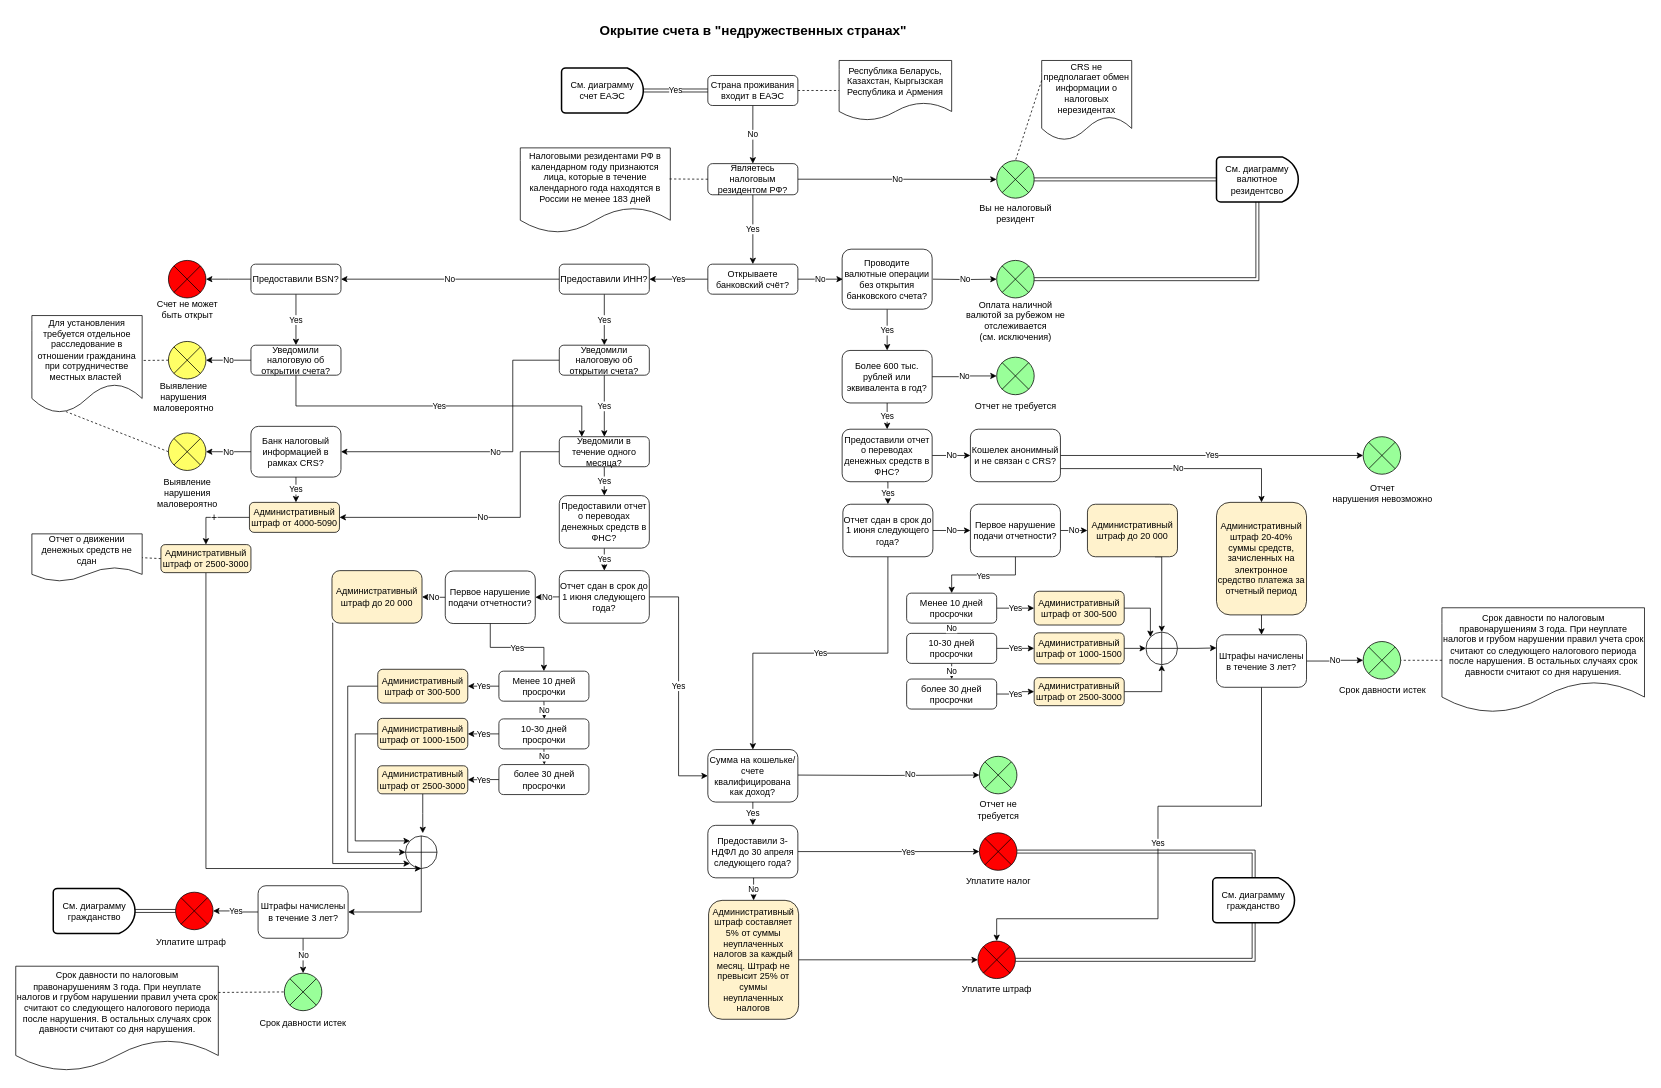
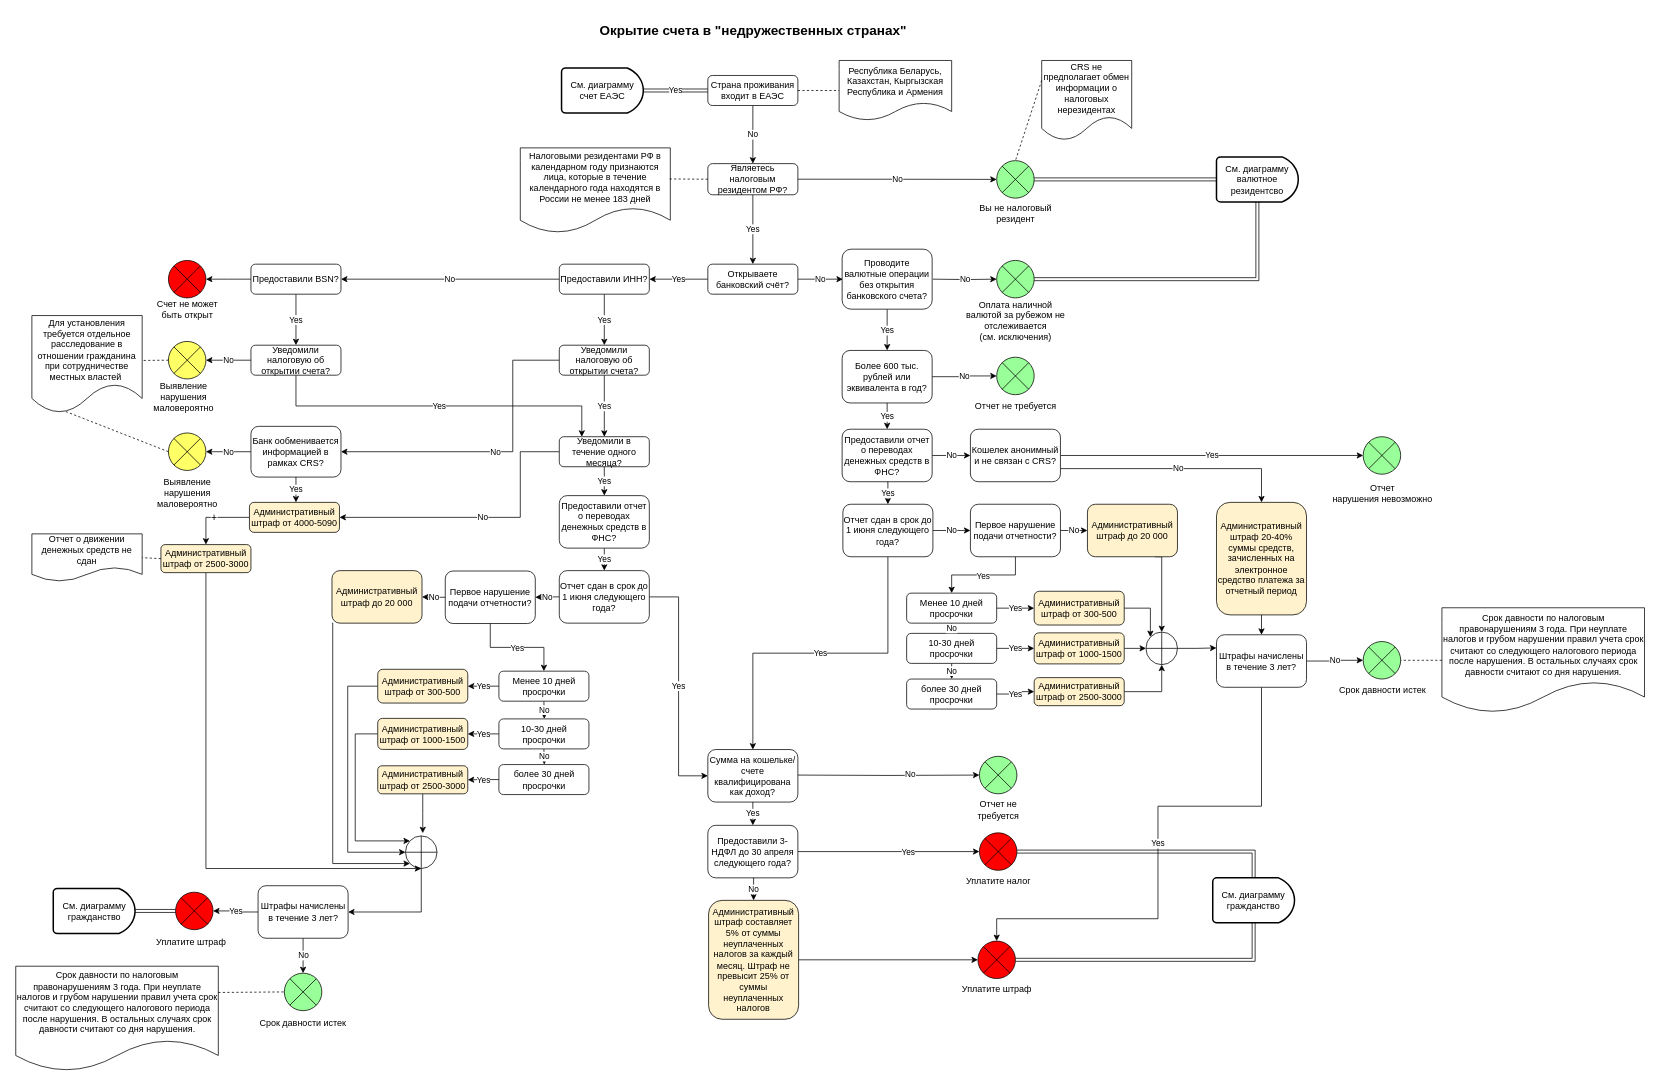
(296, 452) -> (296, 452)
